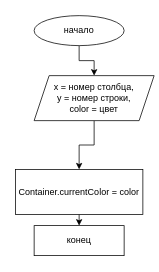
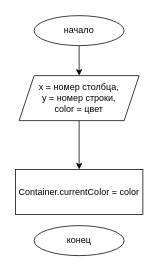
(94, 98) -> (79, 98)
(79, 218) -> none
(79, 240) -> (79, 240)
